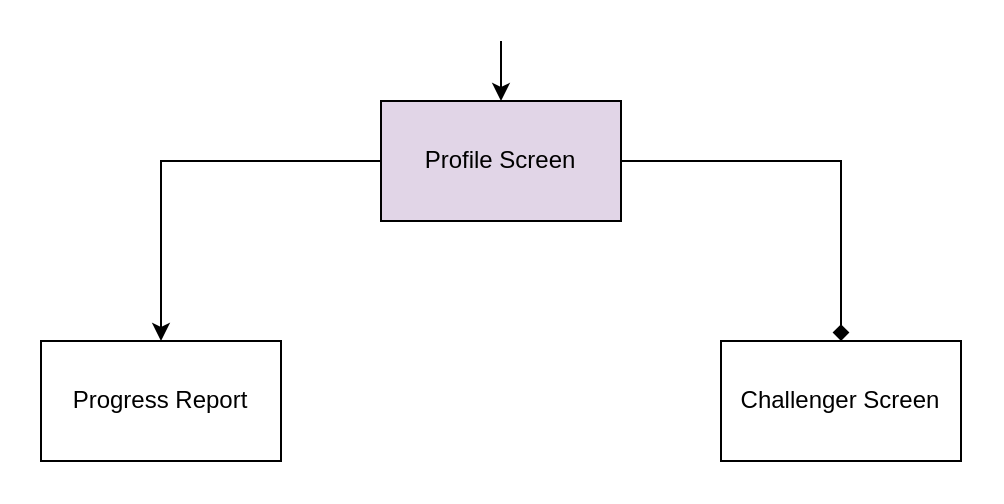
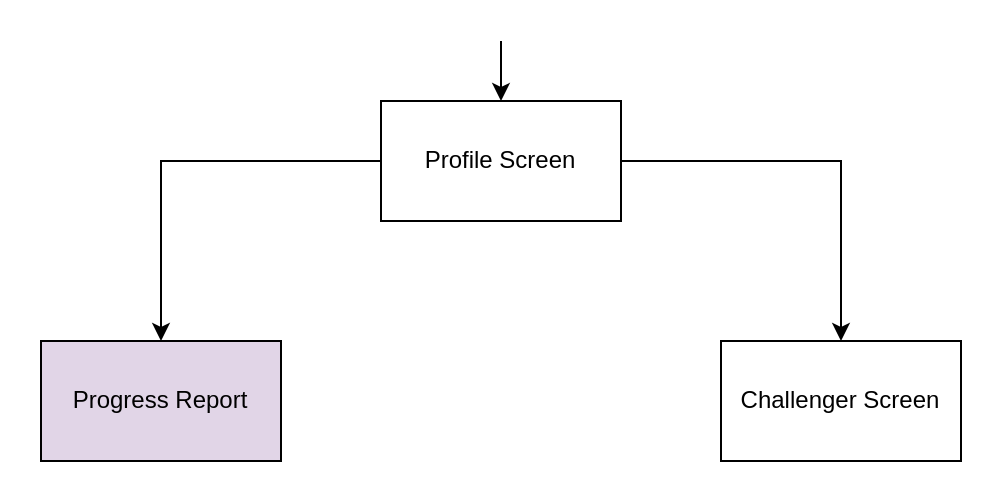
(501, 161) -> (501, 161)
(841, 325) -> (841, 326)
(161, 401) -> (161, 401)
